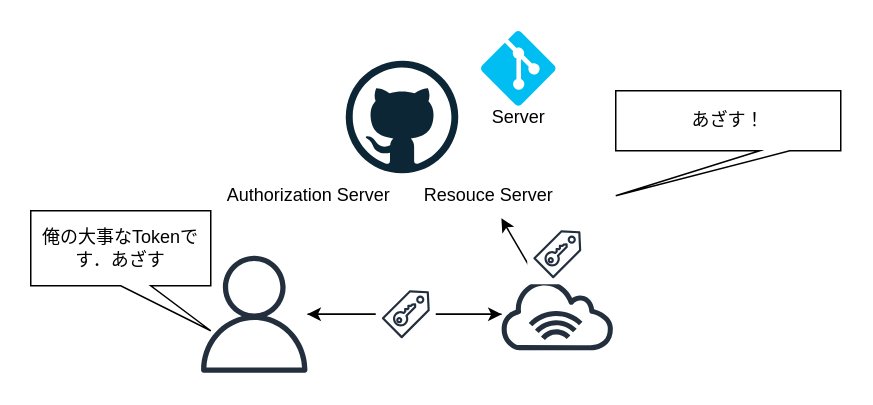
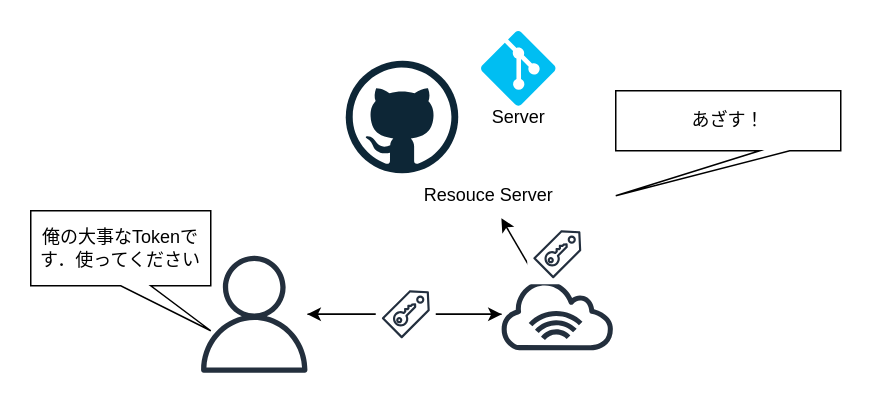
(308, 196) -> none
(121, 248) -> (121, 248)
